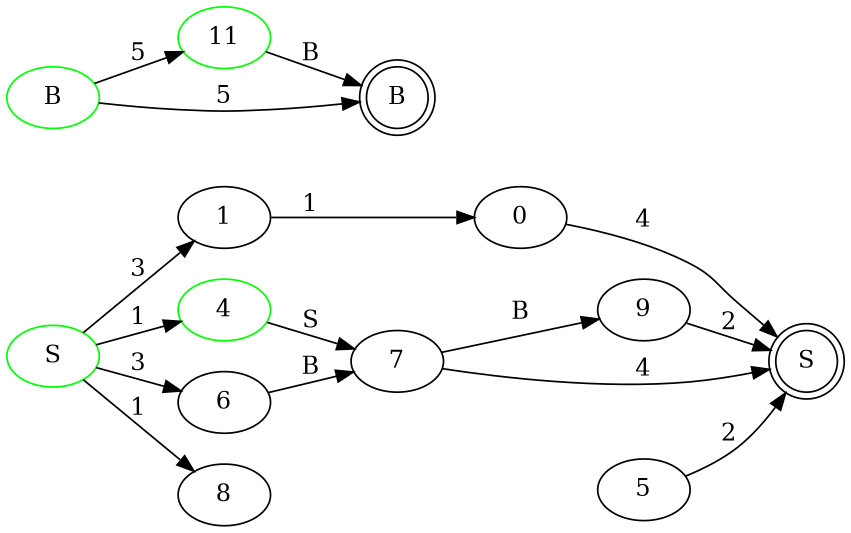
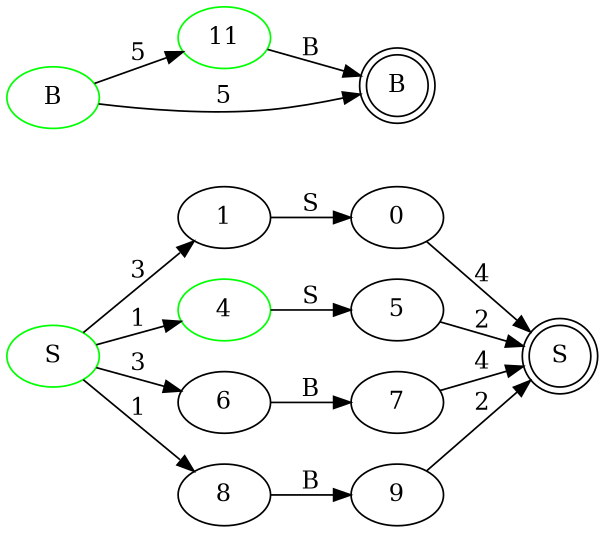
(311, 205) -> (311, 205)
(302, 333) -> (302, 310)
(512, 337) -> (302, 495)
